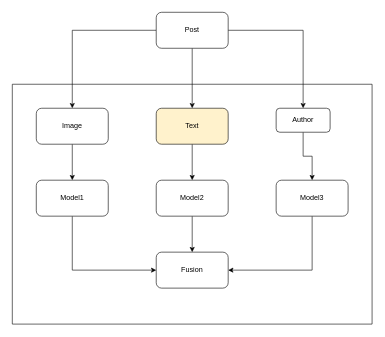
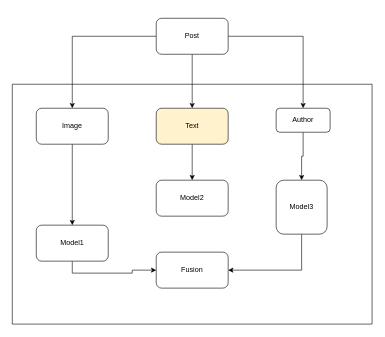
(192, 30) -> (192, 36)
(72, 198) -> (72, 243)
(312, 198) -> (302, 207)
(192, 246) -> none
